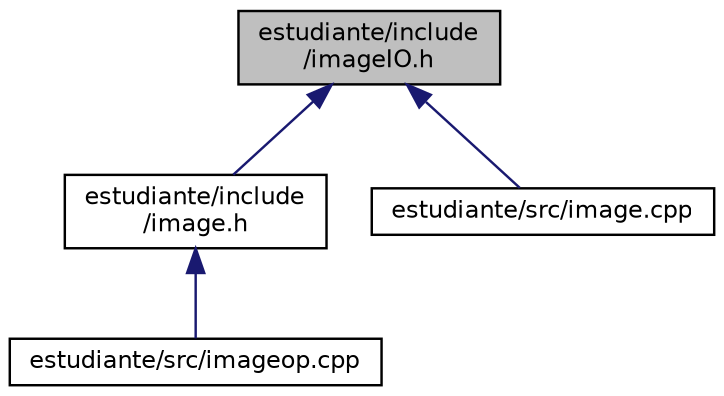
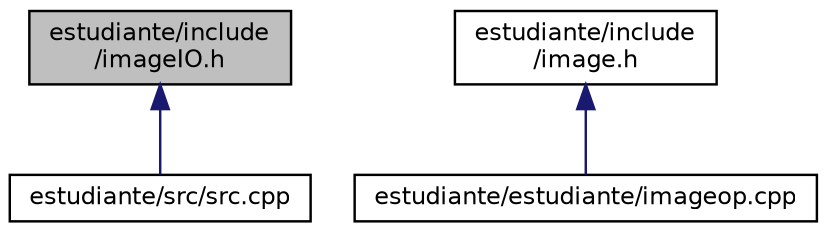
(273, 138) -> none
(543, 212) -> (160, 198)
(196, 362) -> (586, 198)
